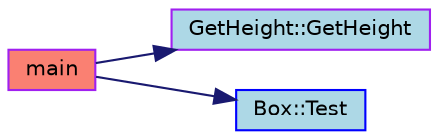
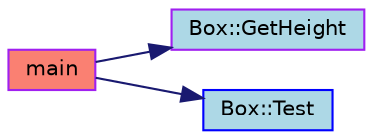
(301, 30) -> (268, 30)
